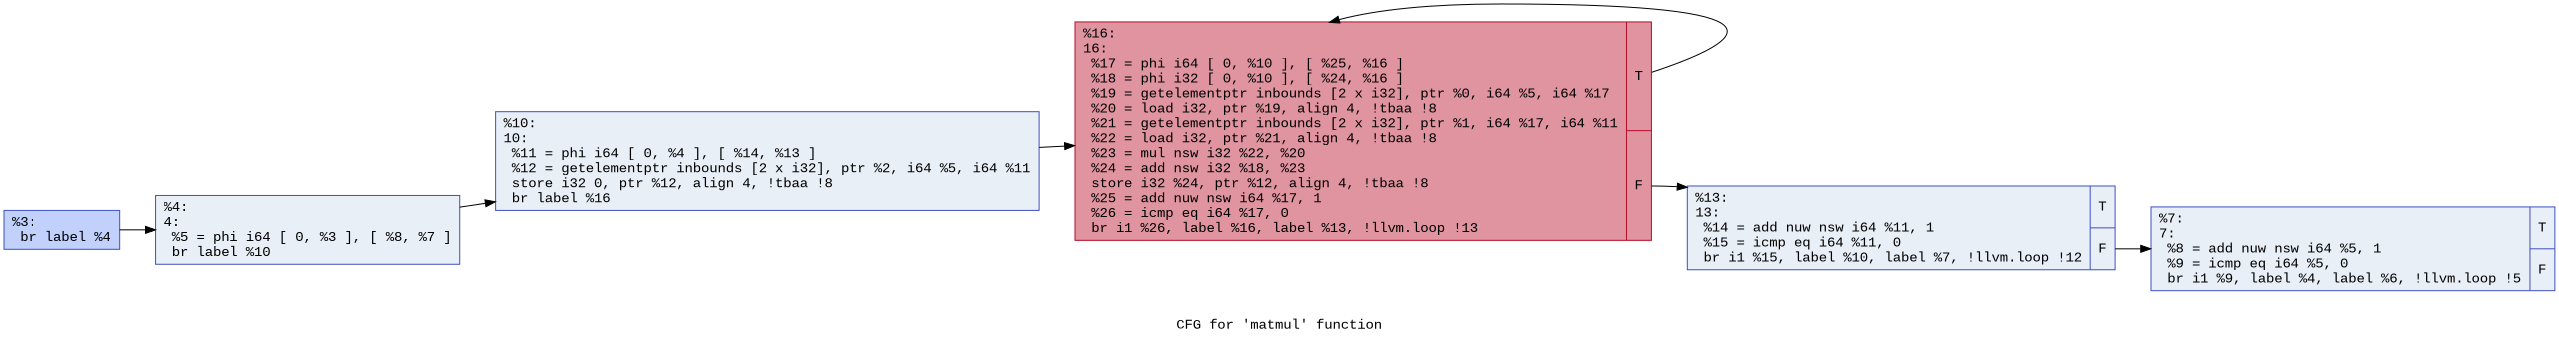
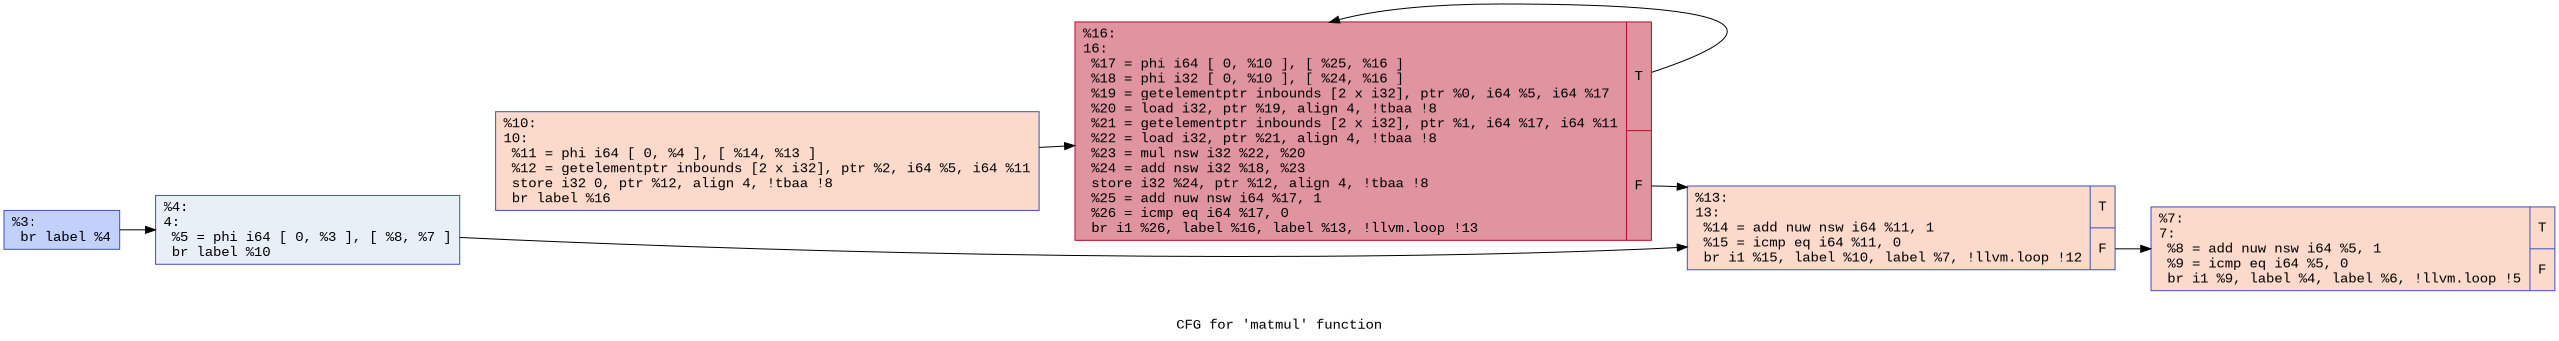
(767, 161) -> (767, 161)
(472, 205) -> (1068, 255)
(1901, 228) -> (1901, 228)
(2353, 249) -> (2353, 249)
